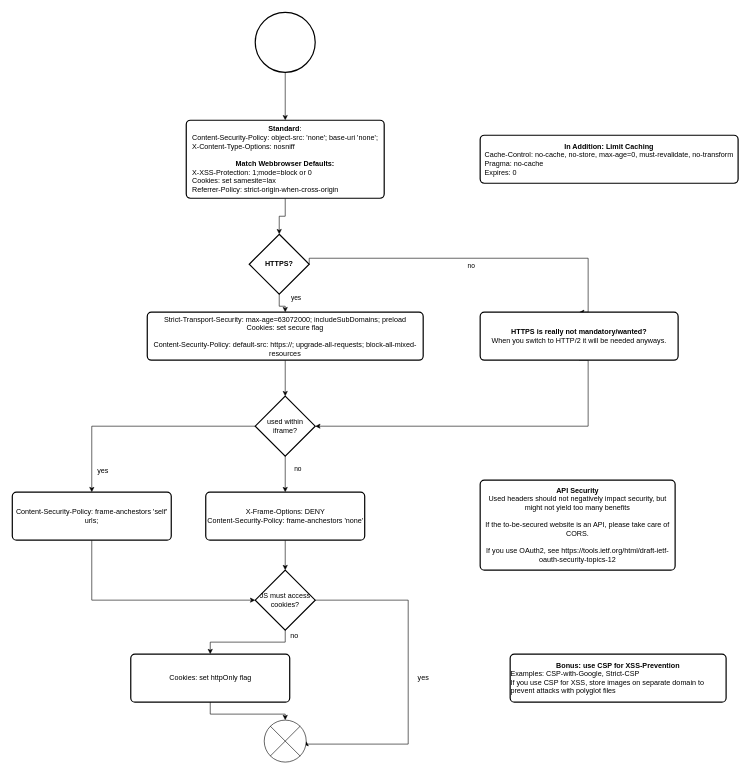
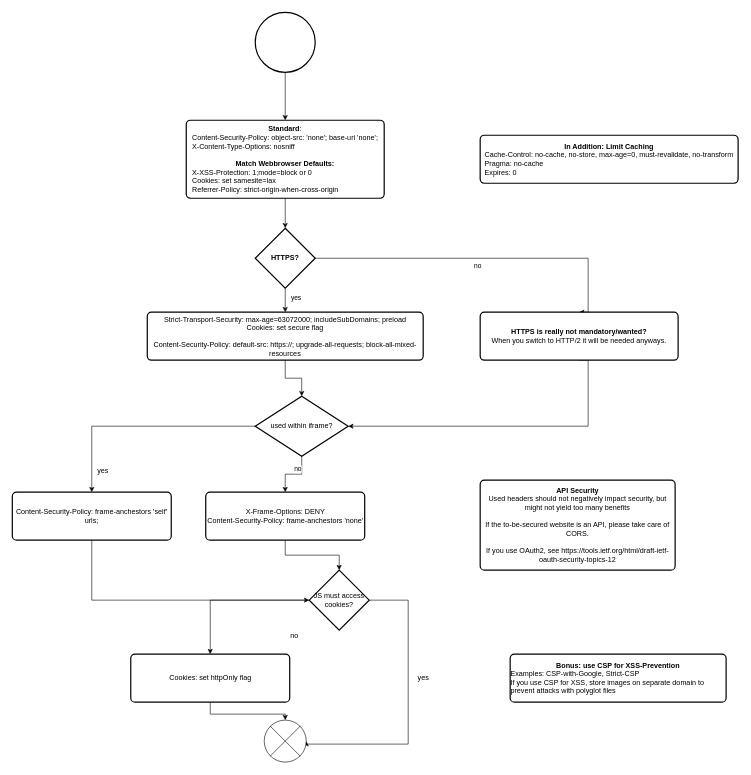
(279, 264) -> (285, 258)
(285, 426) -> (302, 426)
(285, 600) -> (339, 600)
